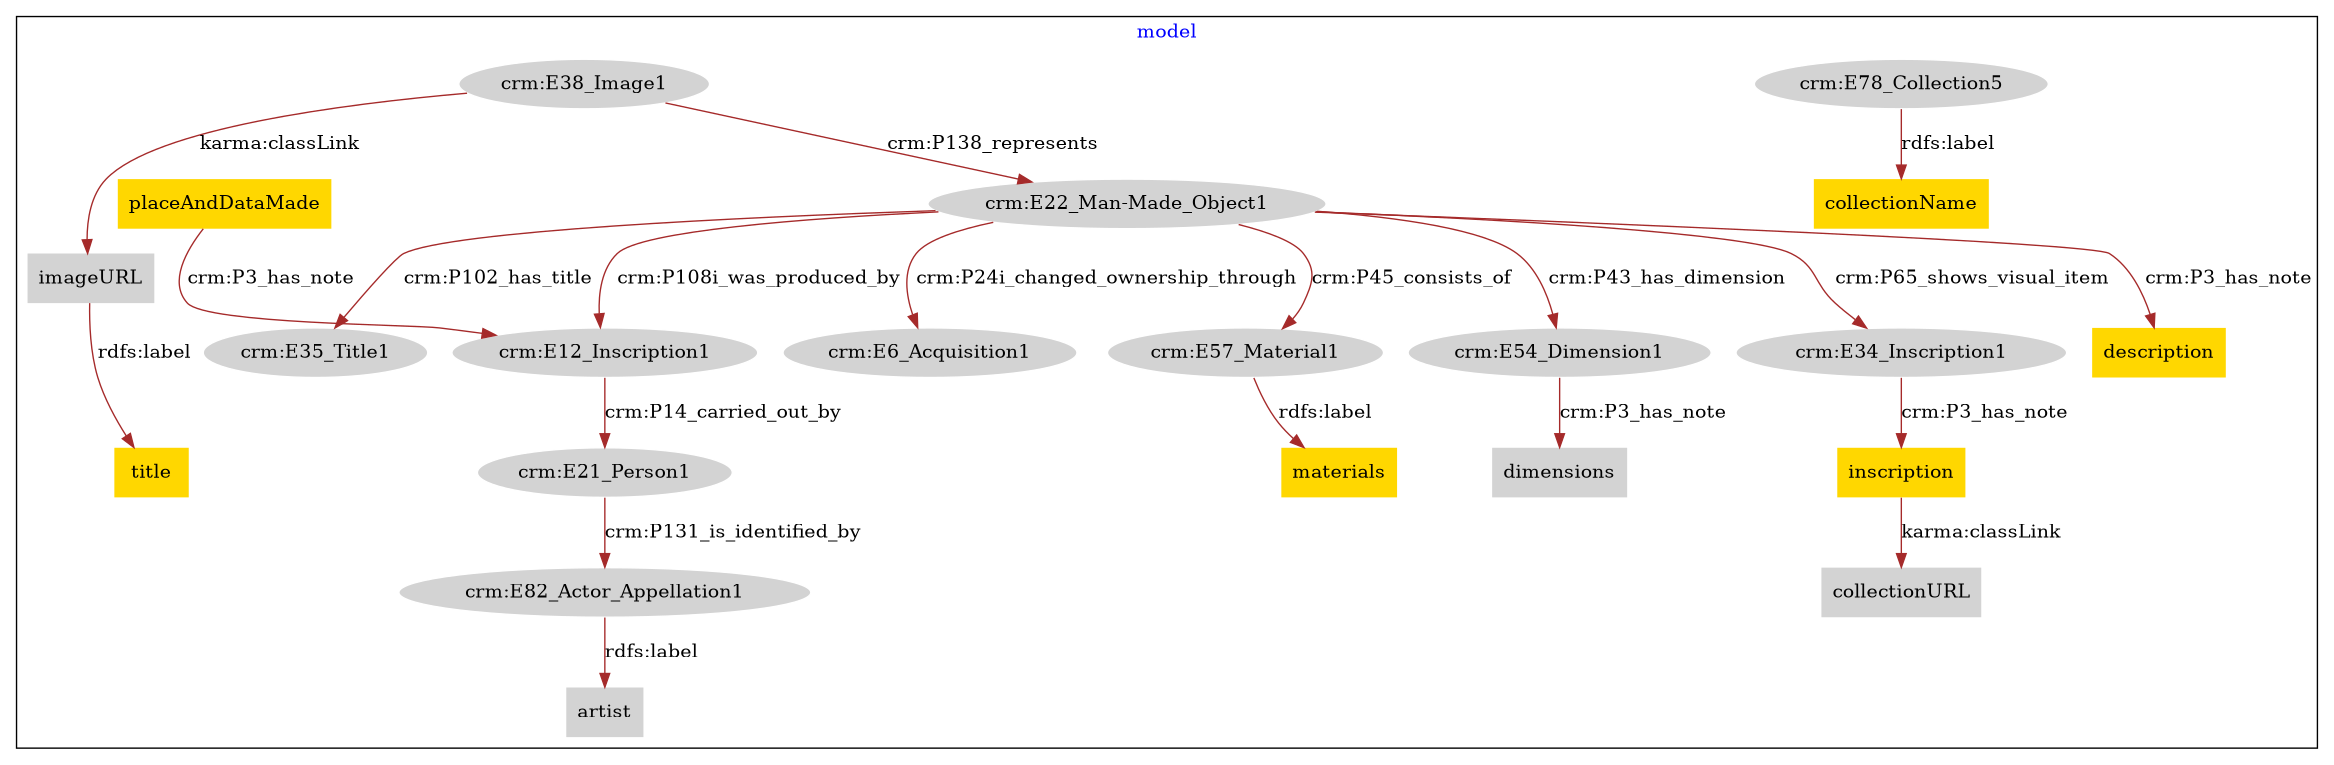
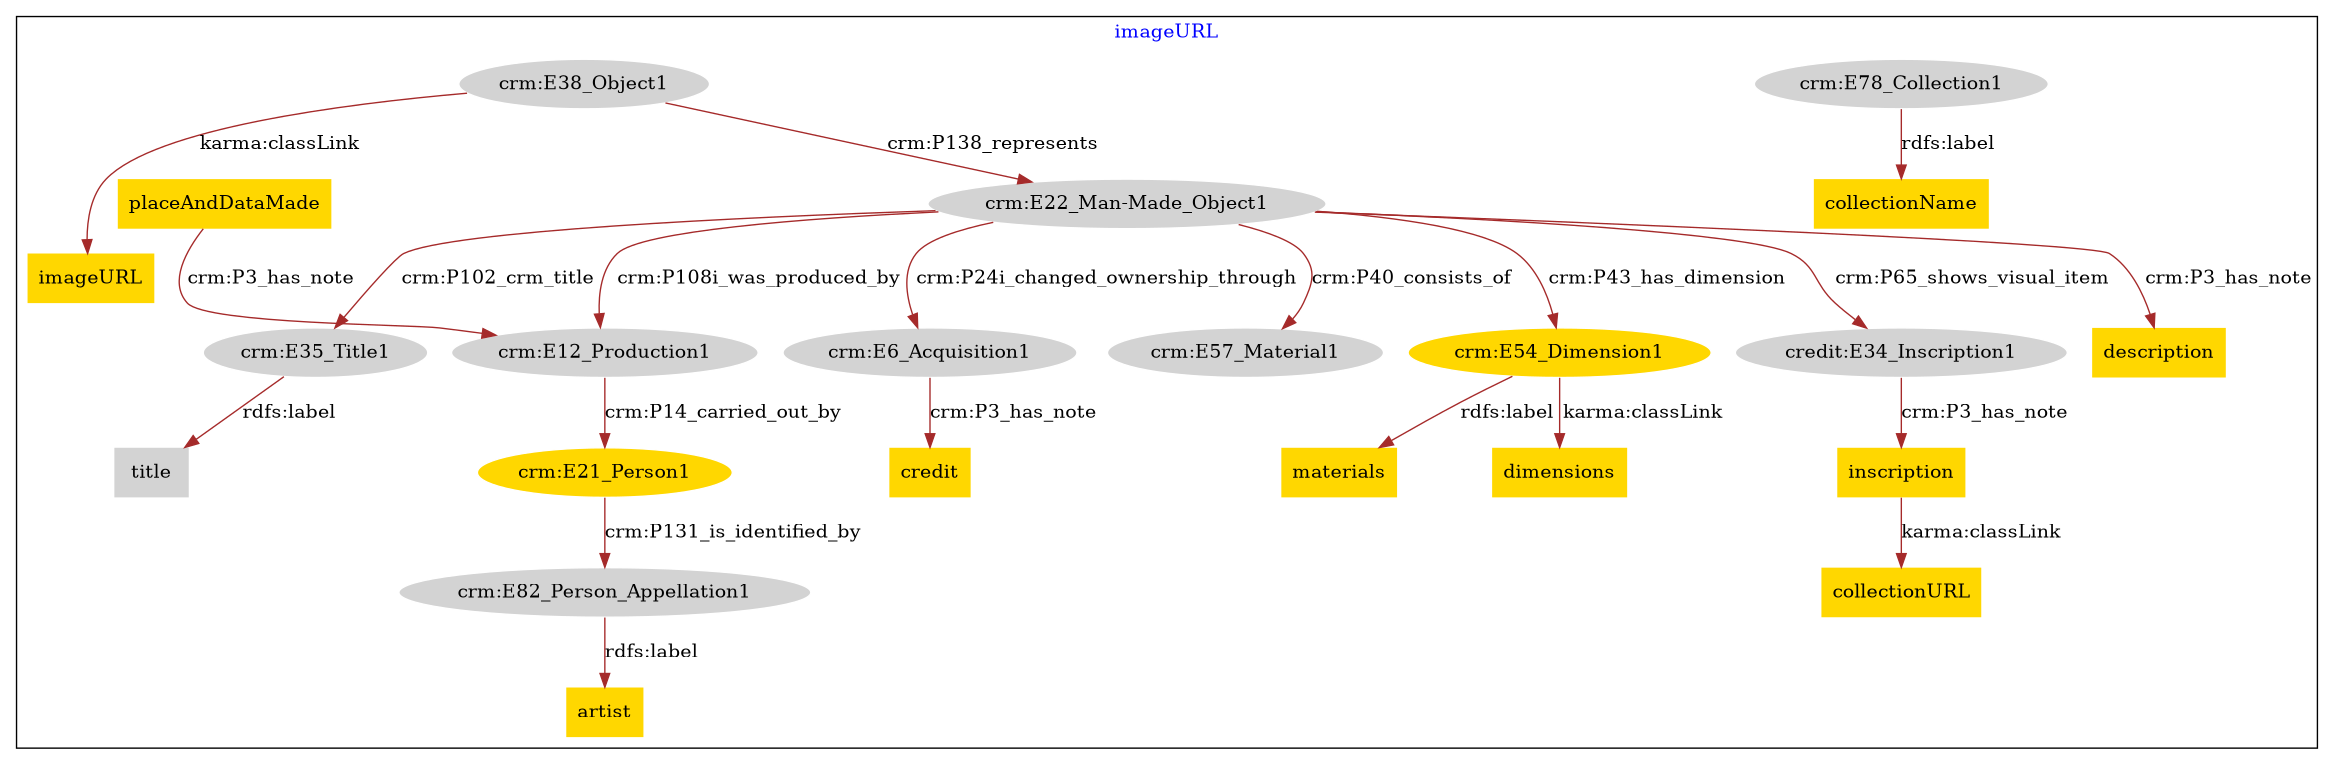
(1167, 32) -> (1167, 32)
(584, 84) -> (584, 84)
(1901, 84) -> (1901, 84)
(91, 278) -> (91, 278)
(498, 278) -> (498, 278)
(1412, 278) -> (1412, 278)
(605, 353) -> (605, 353)
(1560, 353) -> (1560, 353)
(1901, 353) -> (1901, 353)
(97, 373) -> (240, 408)
(1270, 411) -> (1451, 407)
(1643, 413) -> (1643, 413)
(152, 473) -> (152, 473)
(605, 473) -> (605, 473)
none -> (930, 473)
(1560, 473) -> (1560, 473)
(605, 592) -> (605, 592)
(1901, 592) -> (1901, 592)
(605, 712) -> (605, 712)
